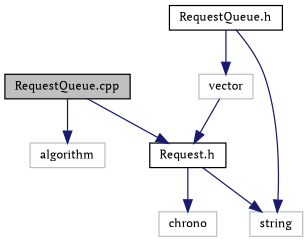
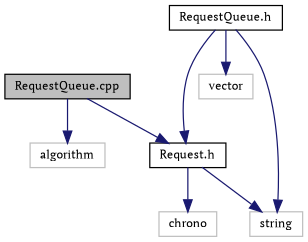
(210, 116) -> (187, 76)
